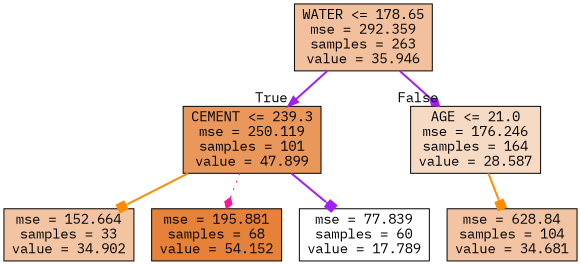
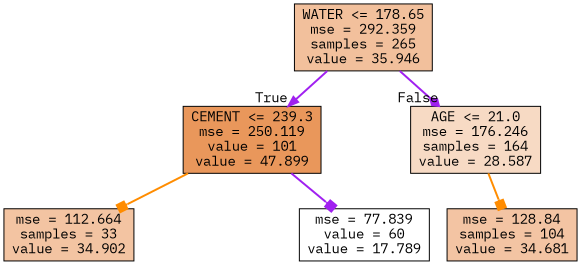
(363, 37) -> (363, 37)
(252, 140) -> (252, 140)
(69, 235) -> (69, 235)
(217, 235) -> none
(364, 235) -> (364, 235)
(512, 235) -> (512, 235)
